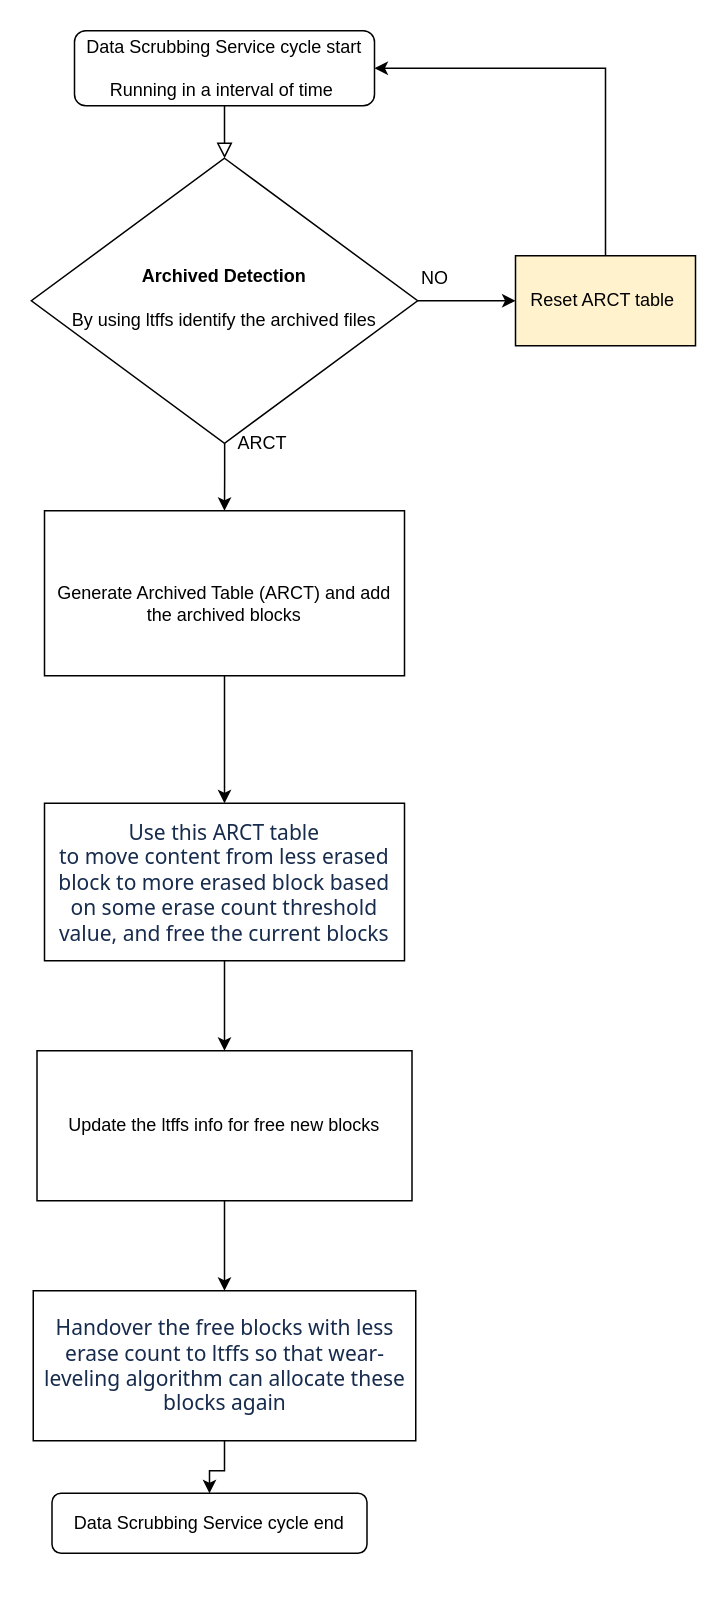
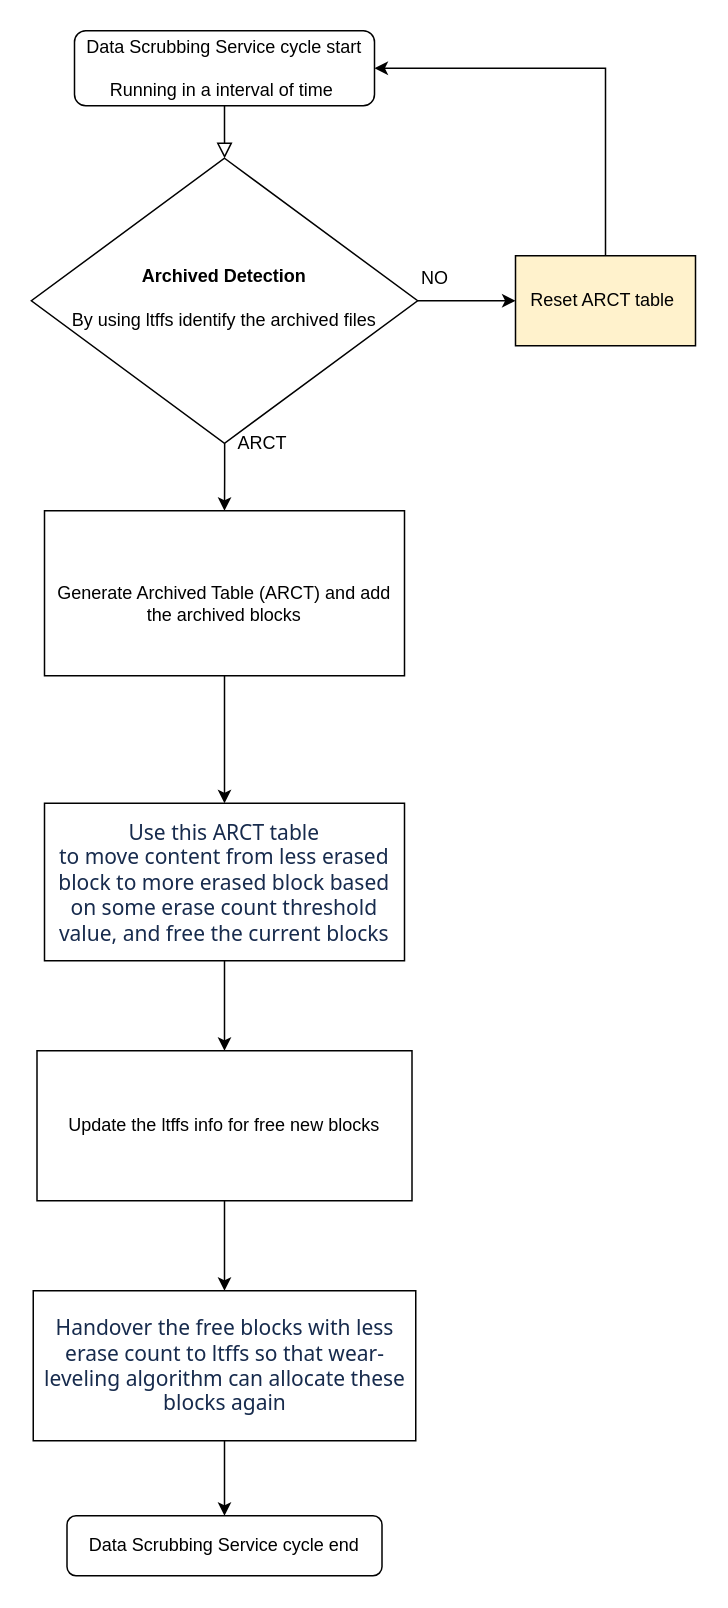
(209, 1523) -> (224, 1546)
